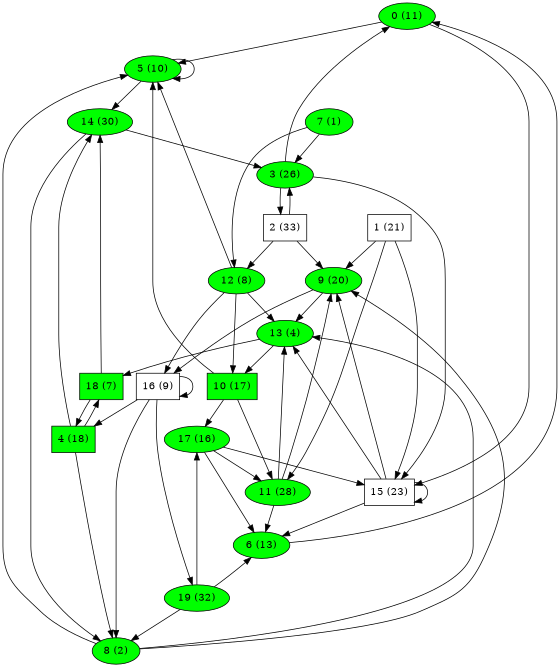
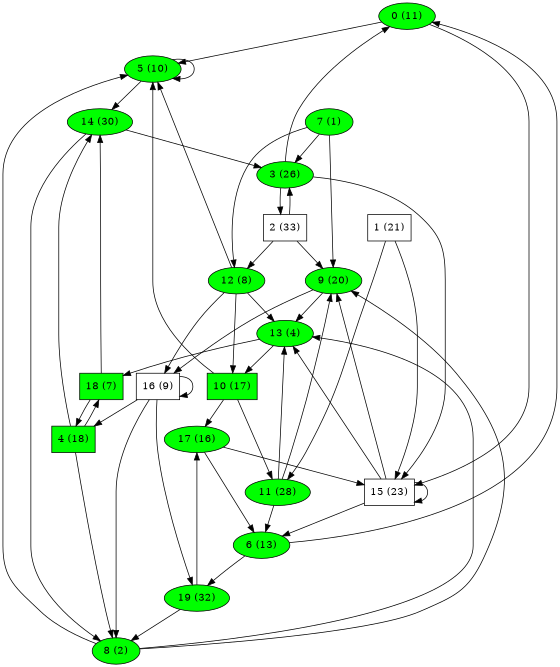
(363, 252) -> (331, 198)
(234, 464) -> none
(230, 575) -> (229, 568)
